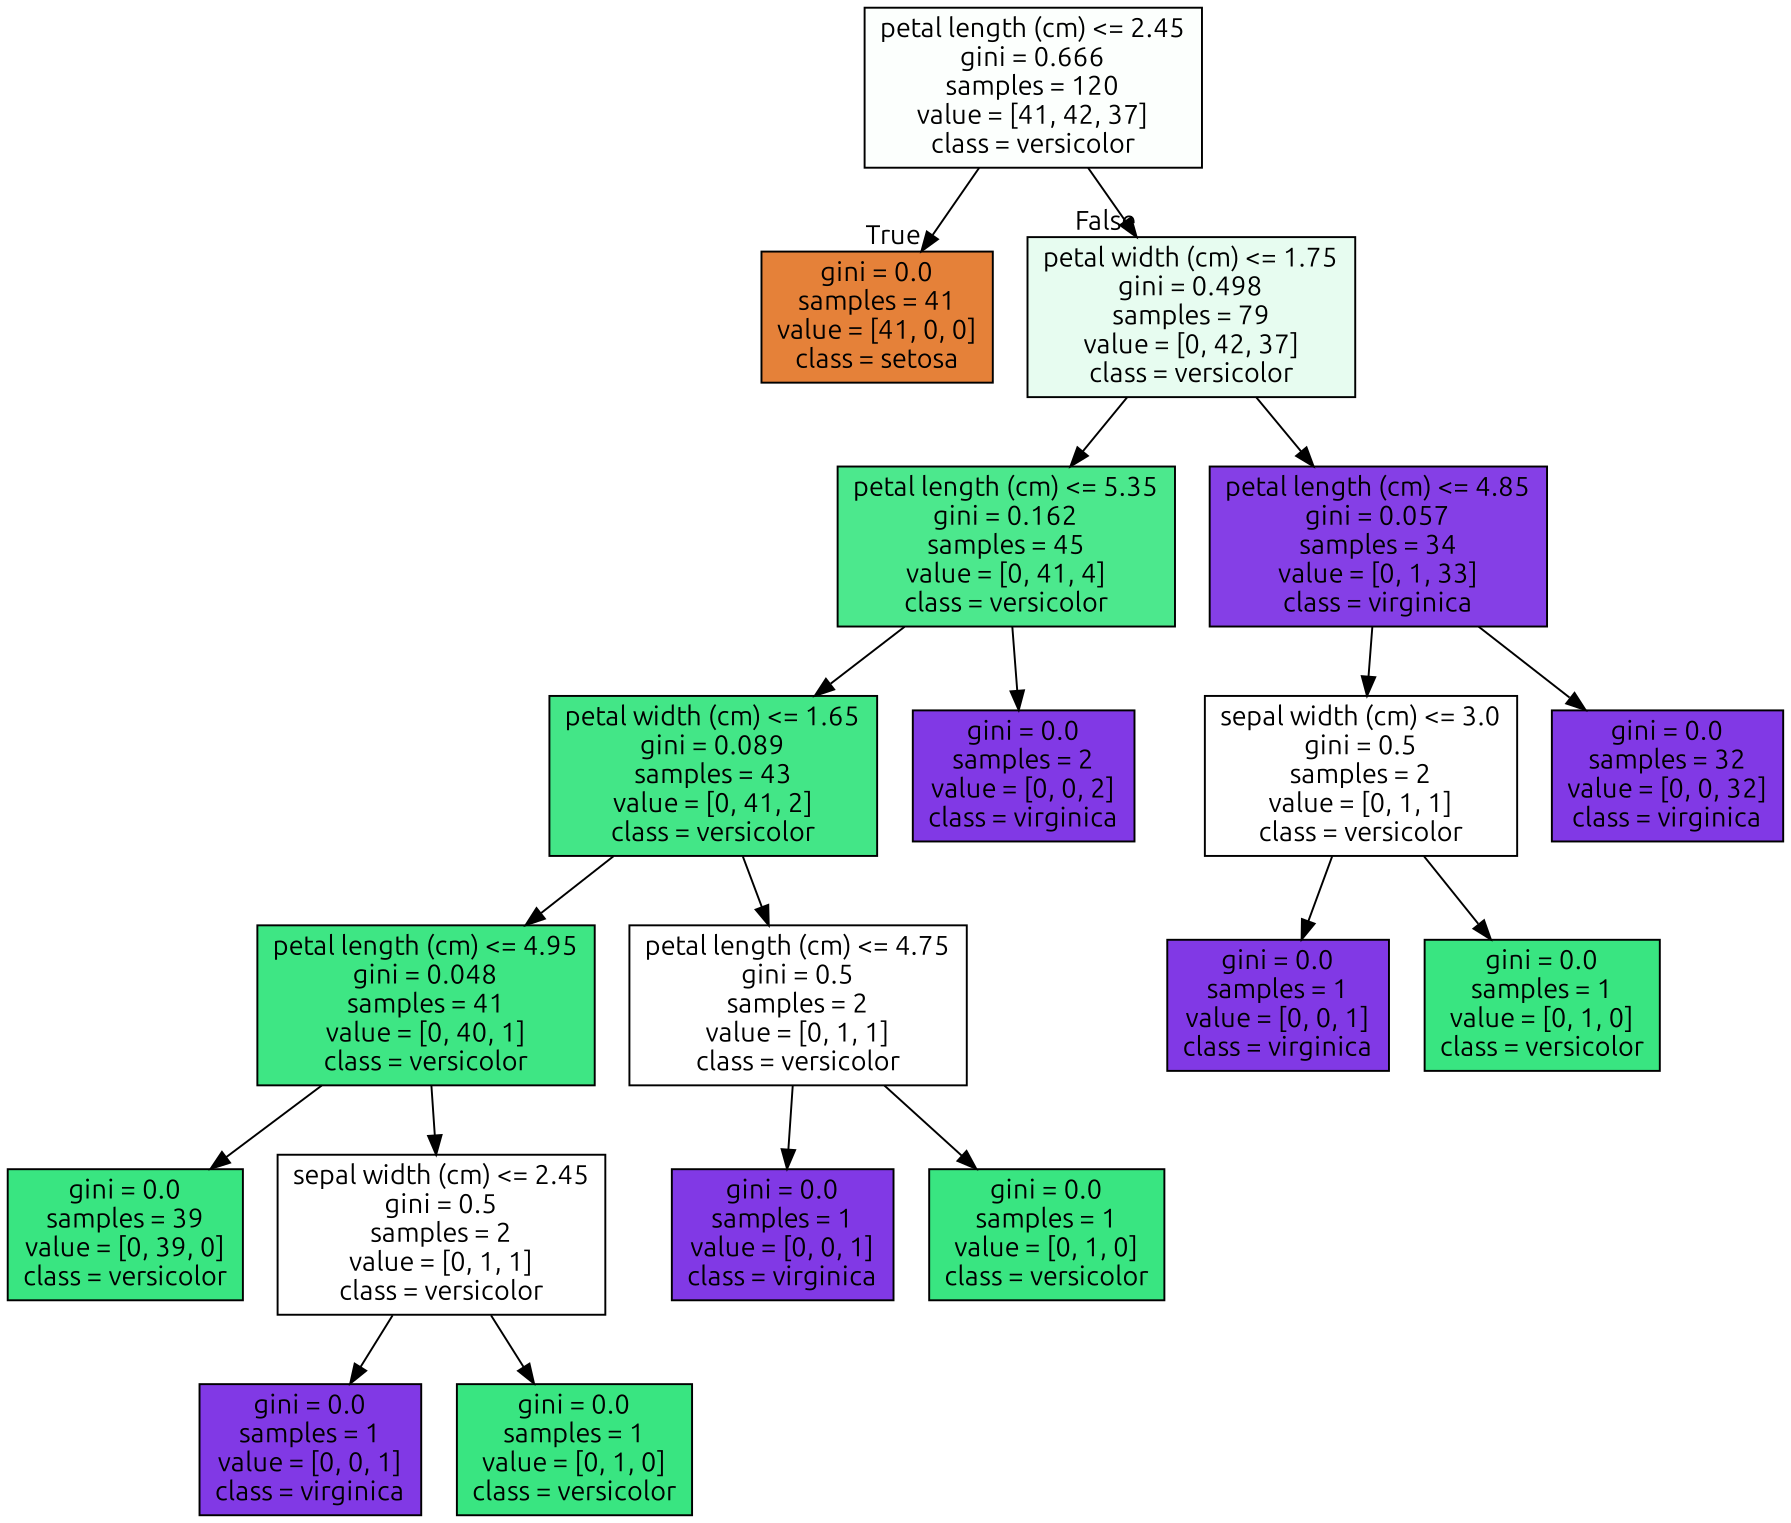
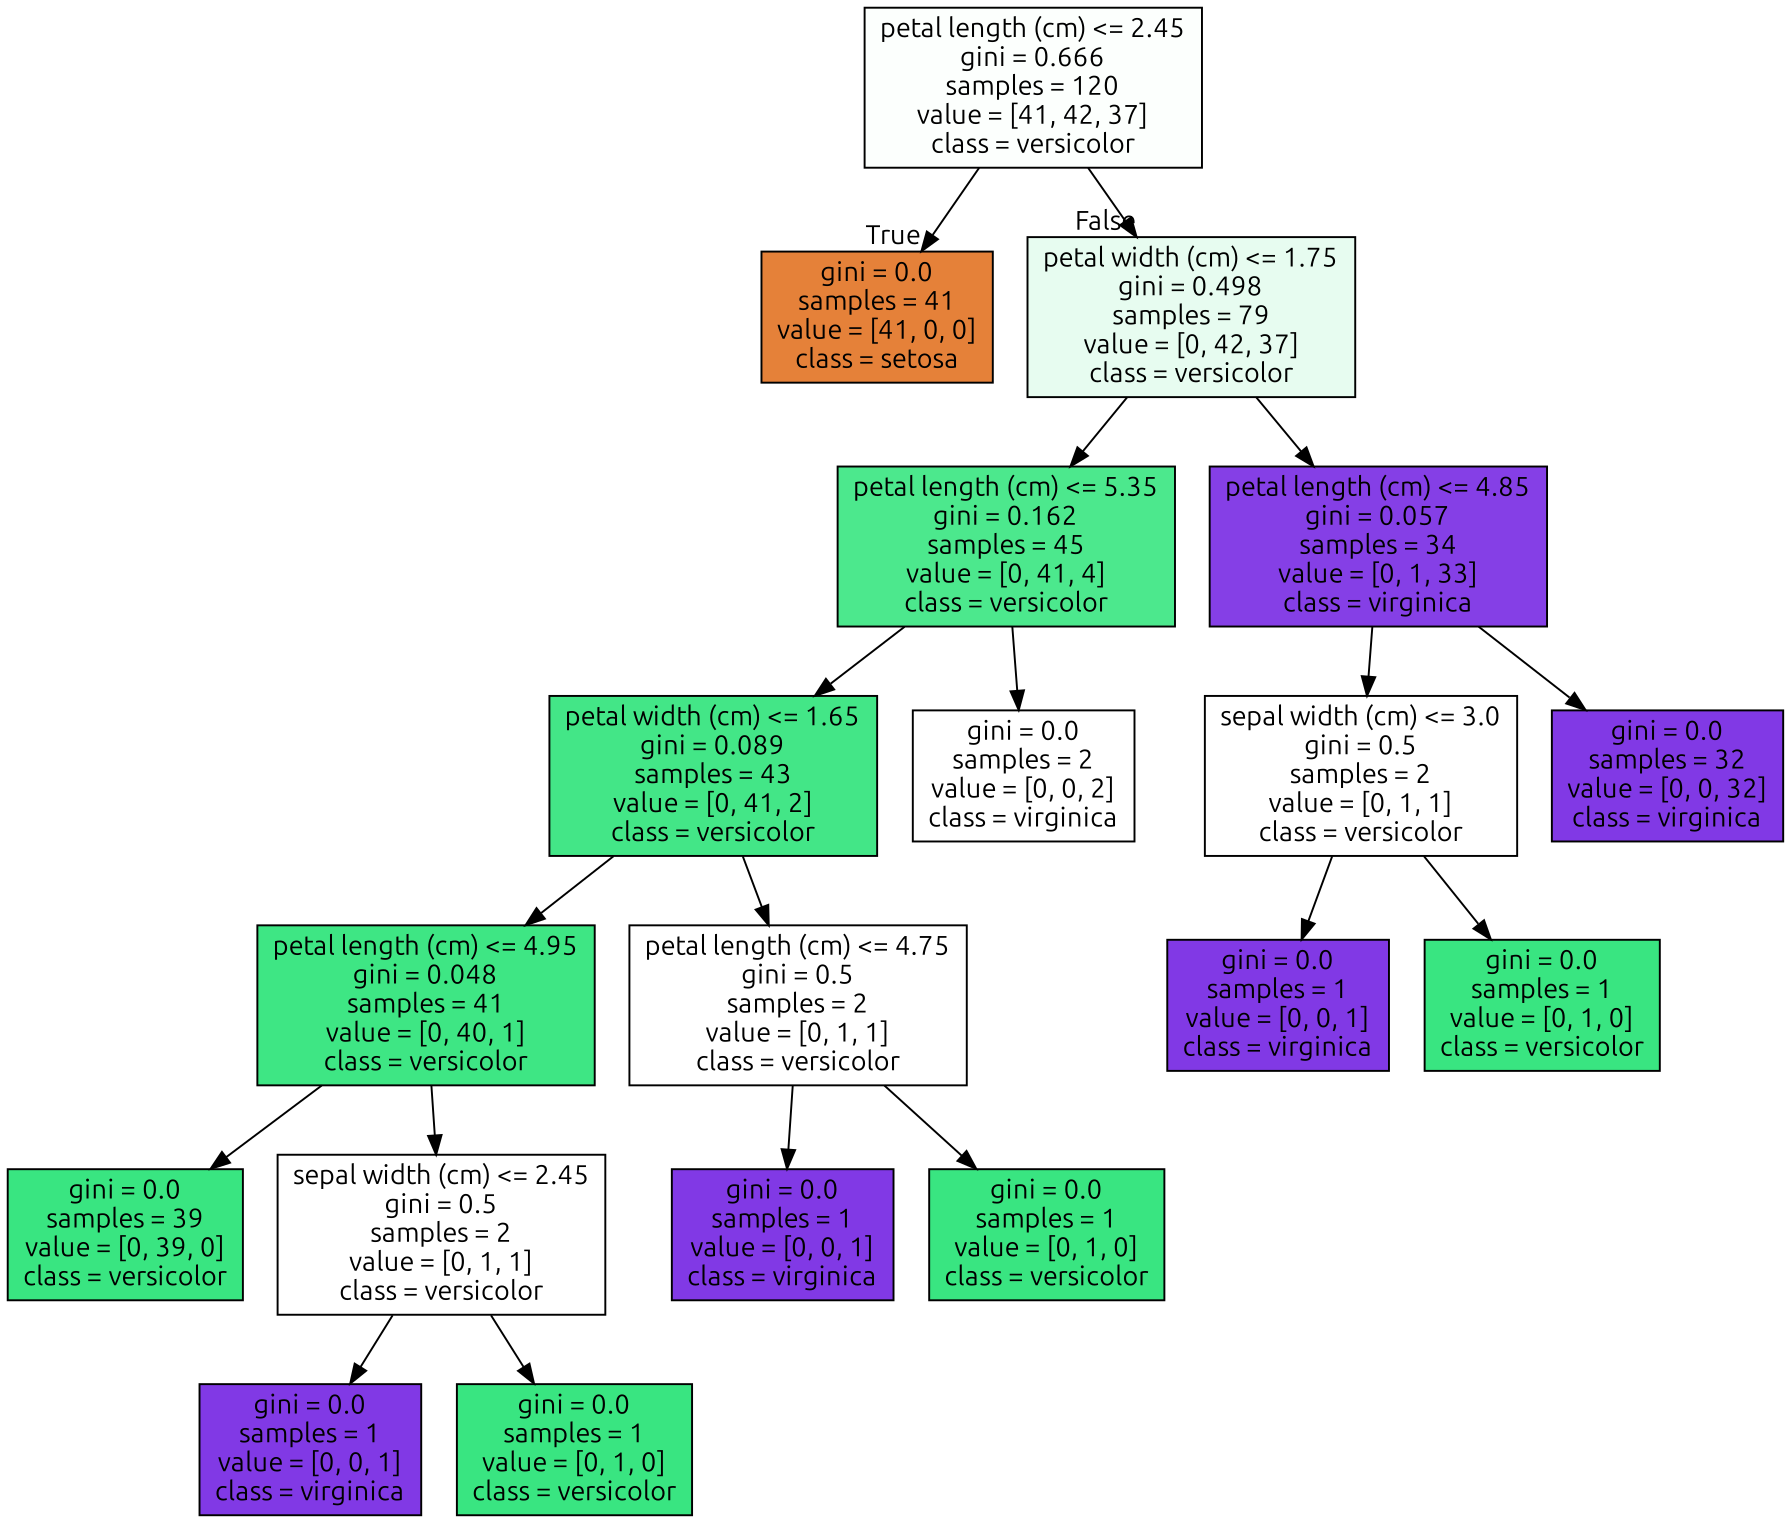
(1024, 776) -> (1024, 776)
